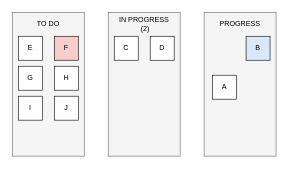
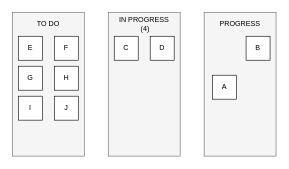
(144, 24) -> (144, 24)
(66, 48) -> (66, 48)
(258, 48) -> (258, 48)
